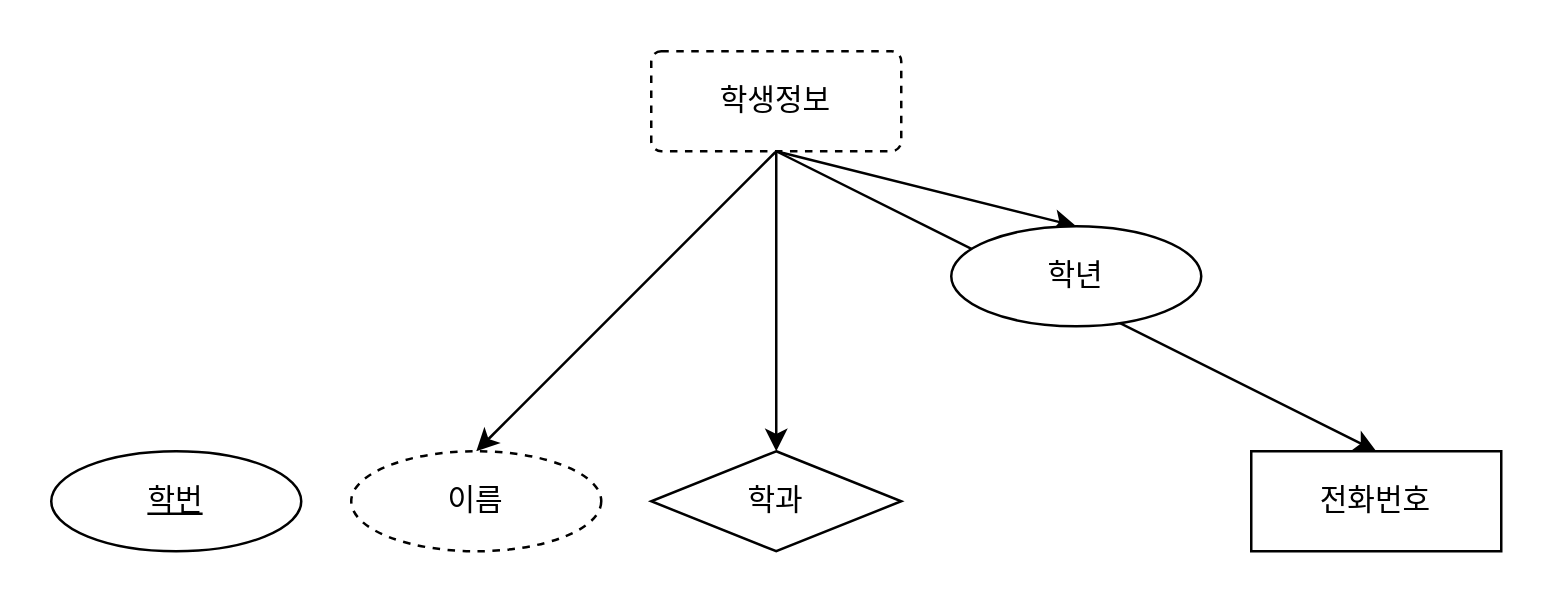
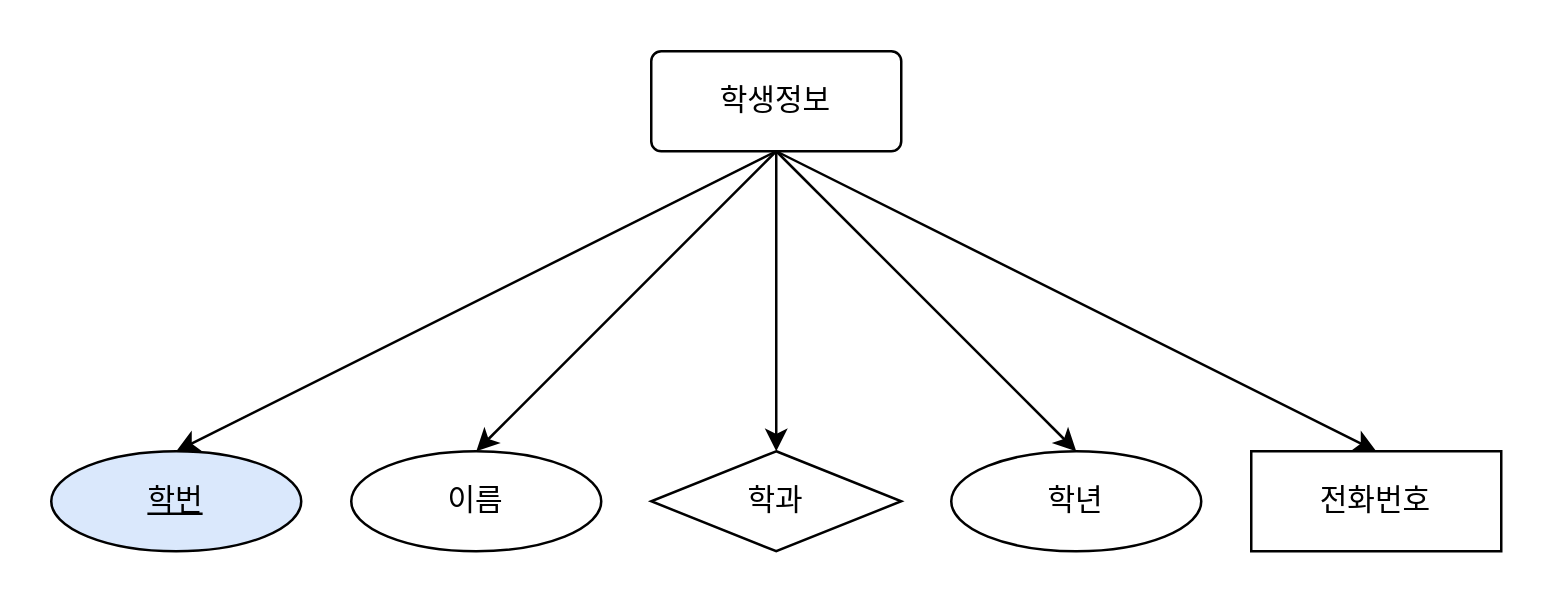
(776, 101) -> (776, 101)
(1076, 276) -> (1076, 501)
none -> (477, 301)
(176, 501) -> (176, 501)
(476, 501) -> (476, 501)
